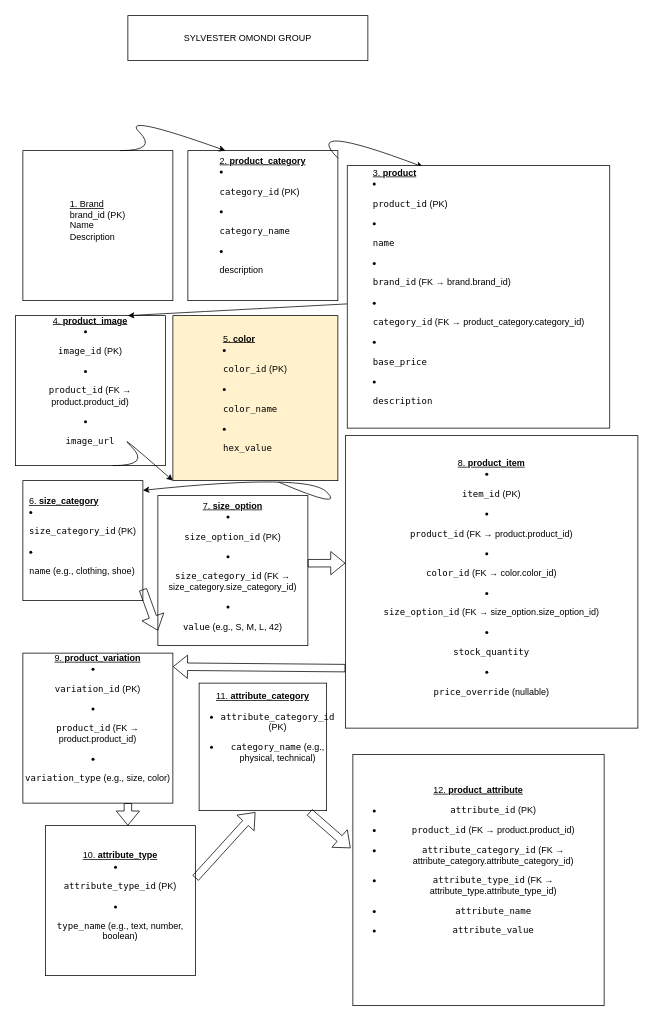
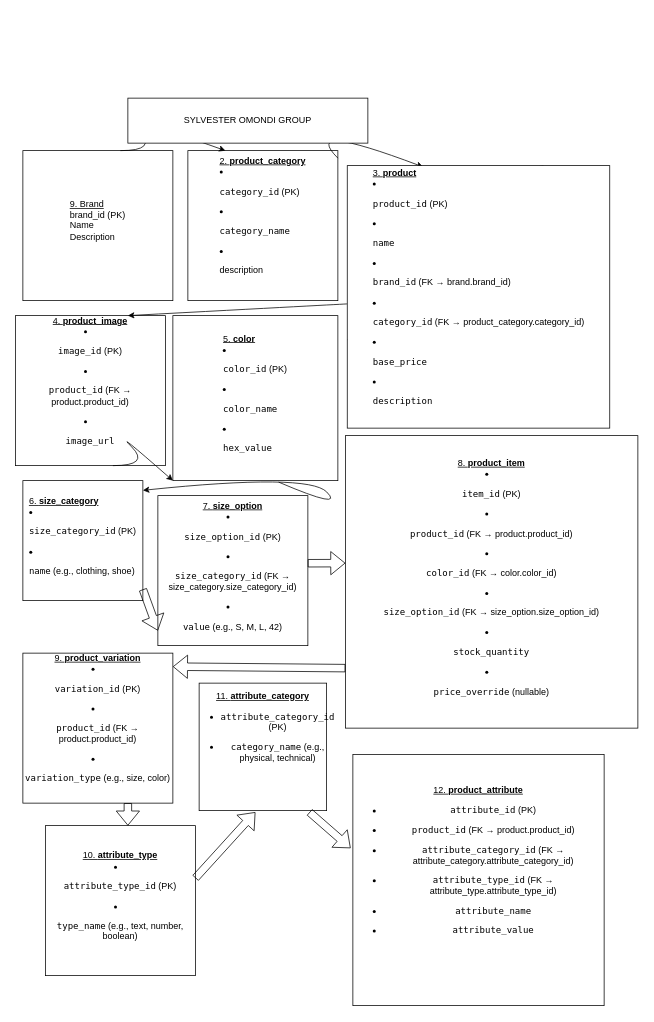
(248, 38) -> (248, 120)
(98, 225) -> (98, 225)
(255, 398) -> (255, 398)
